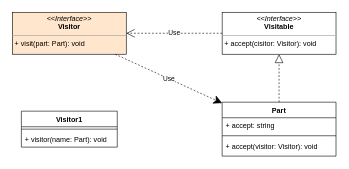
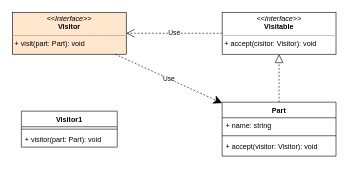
(254, 126) -> (250, 126)
(70, 145) -> (70, 145)
